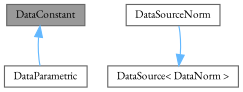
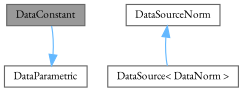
(180, 40) -> (166, 52)
(38, 52) -> (53, 40)
